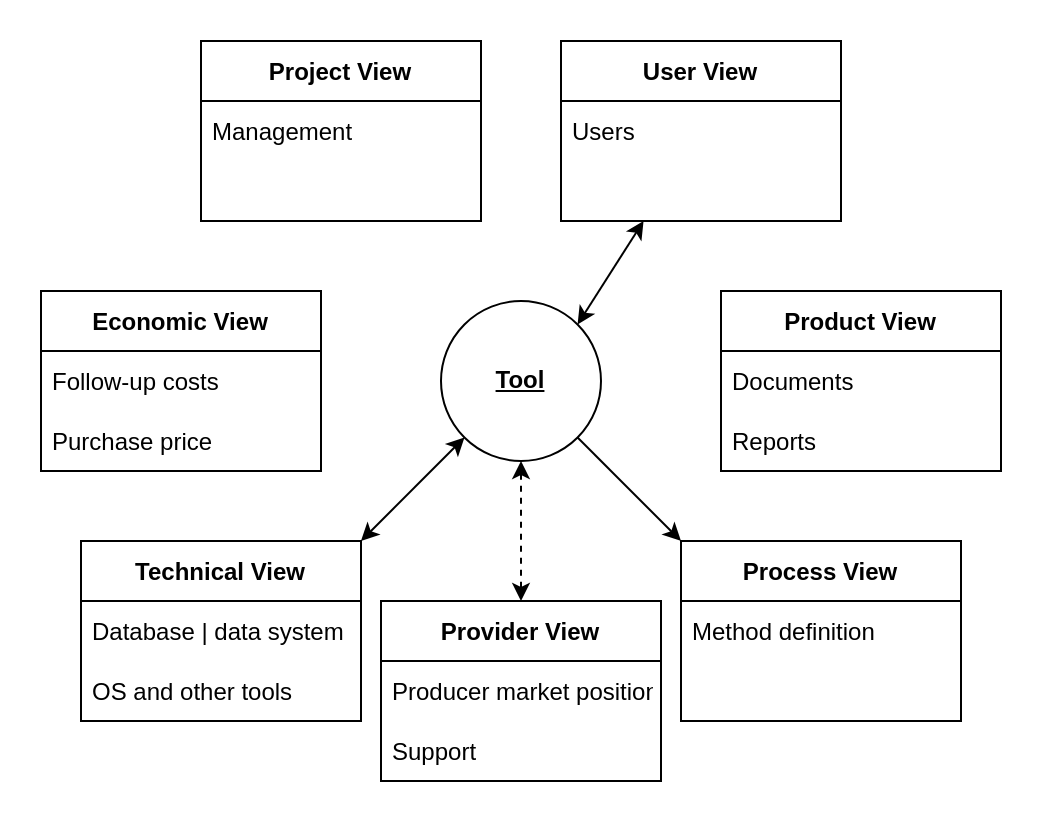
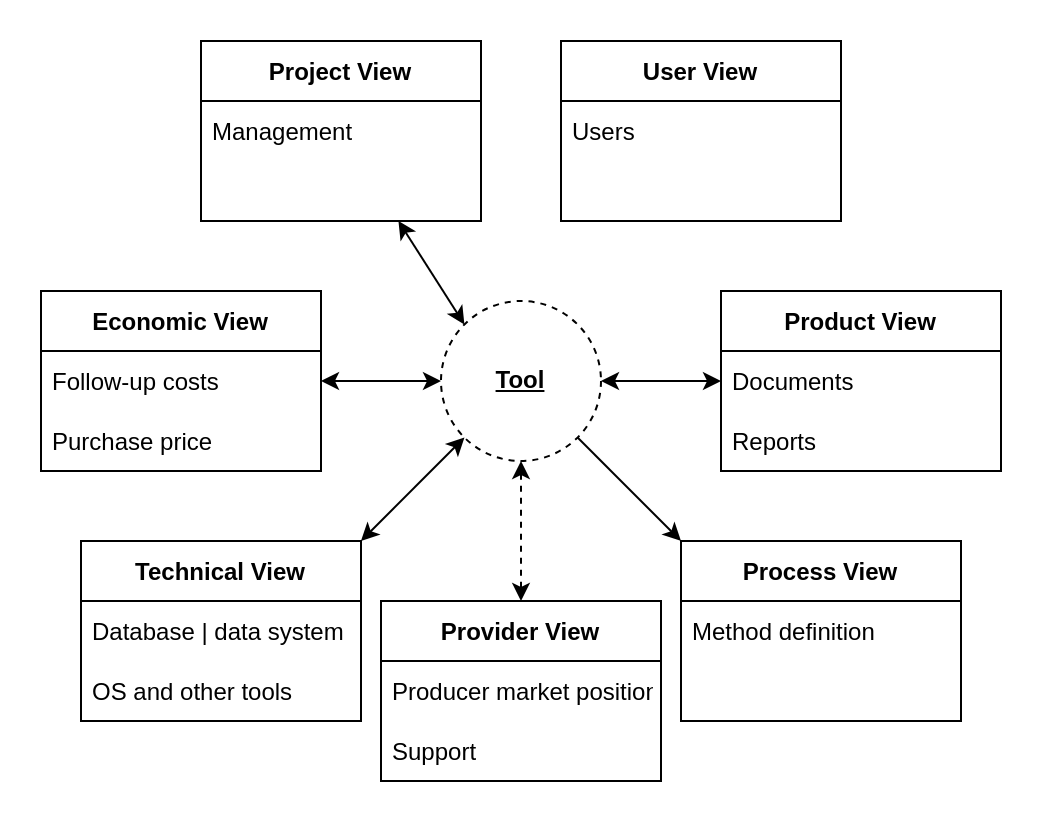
none -> (431, 272)
(610, 273) -> none
none -> (381, 381)
(521, 381) -> (521, 381)
none -> (661, 381)
